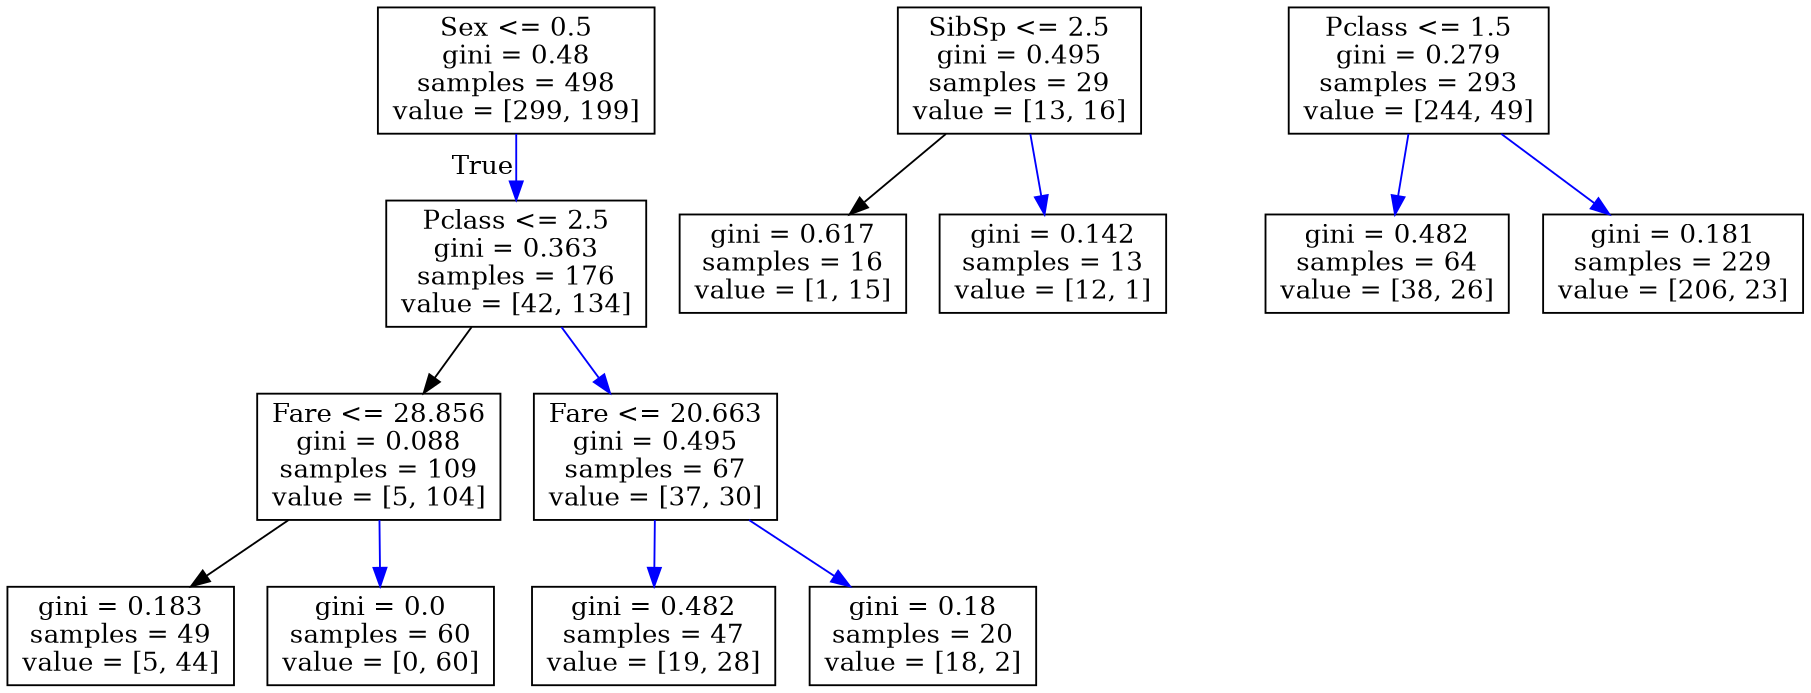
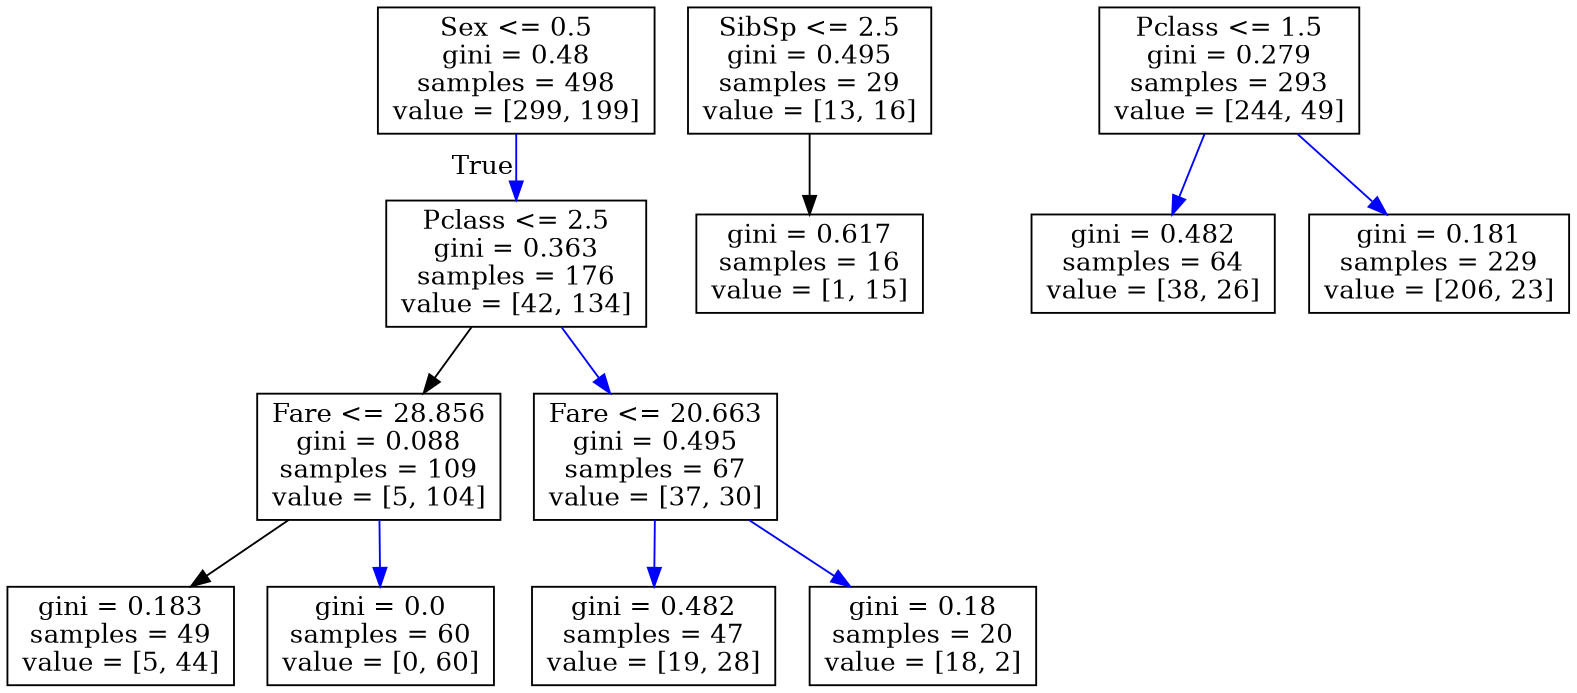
(1053, 264) -> none
